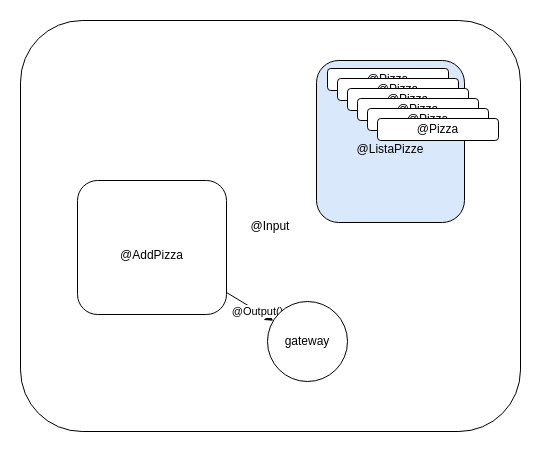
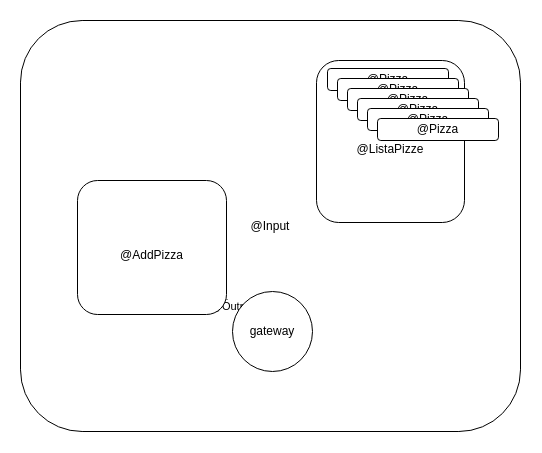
(391, 142) -> (391, 142)
(308, 342) -> (273, 332)
